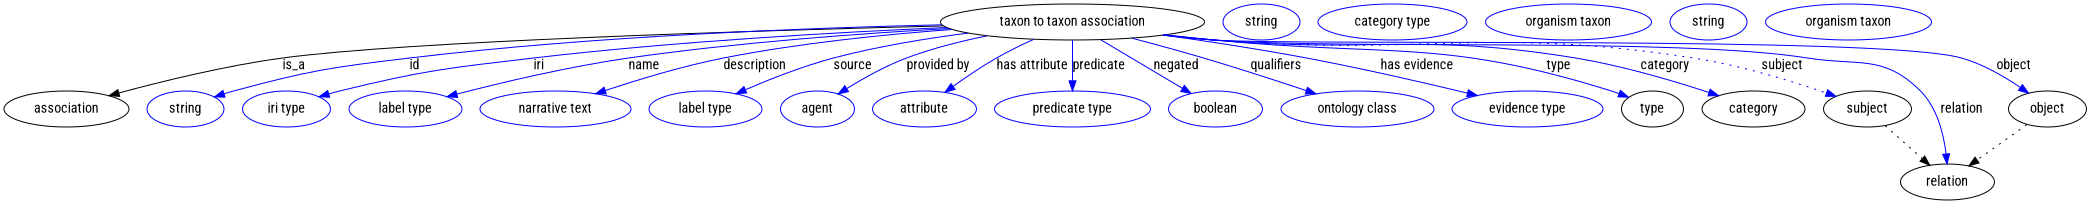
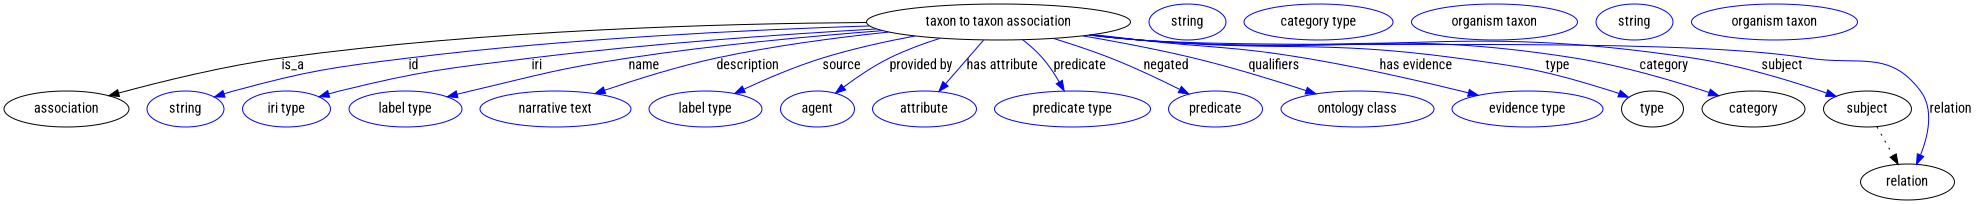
(1664, 54) -> (1460, 41)
(1216, 109) -> (1216, 109)
(2048, 109) -> none
